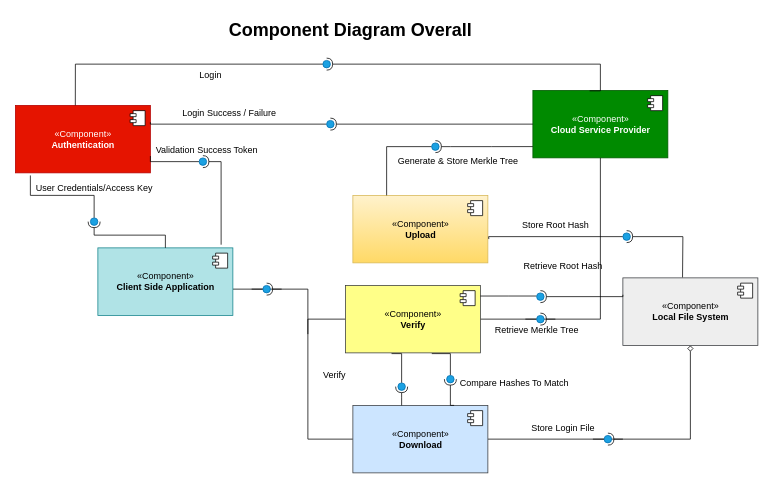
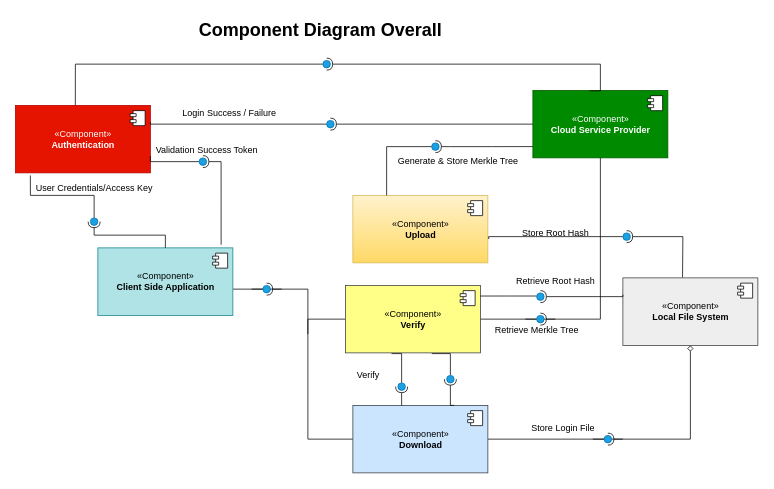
(357, 30) -> (327, 30)
(210, 75) -> none
(555, 225) -> (555, 233)
(563, 267) -> (555, 282)
(334, 375) -> (368, 375)
(514, 383) -> none
